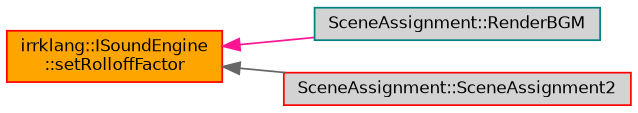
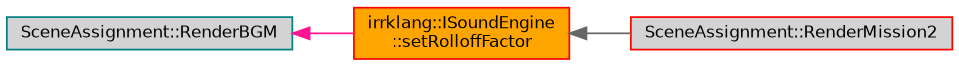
(277, 41) -> (332, 33)
(457, 89) -> (792, 33)
